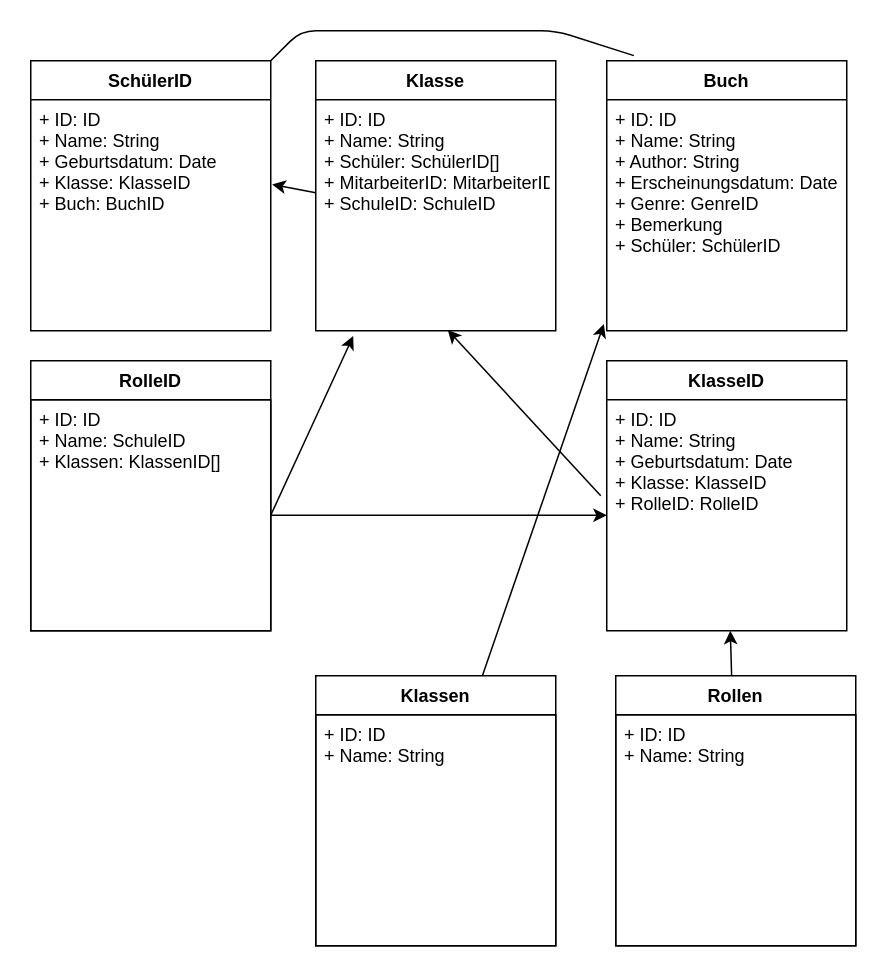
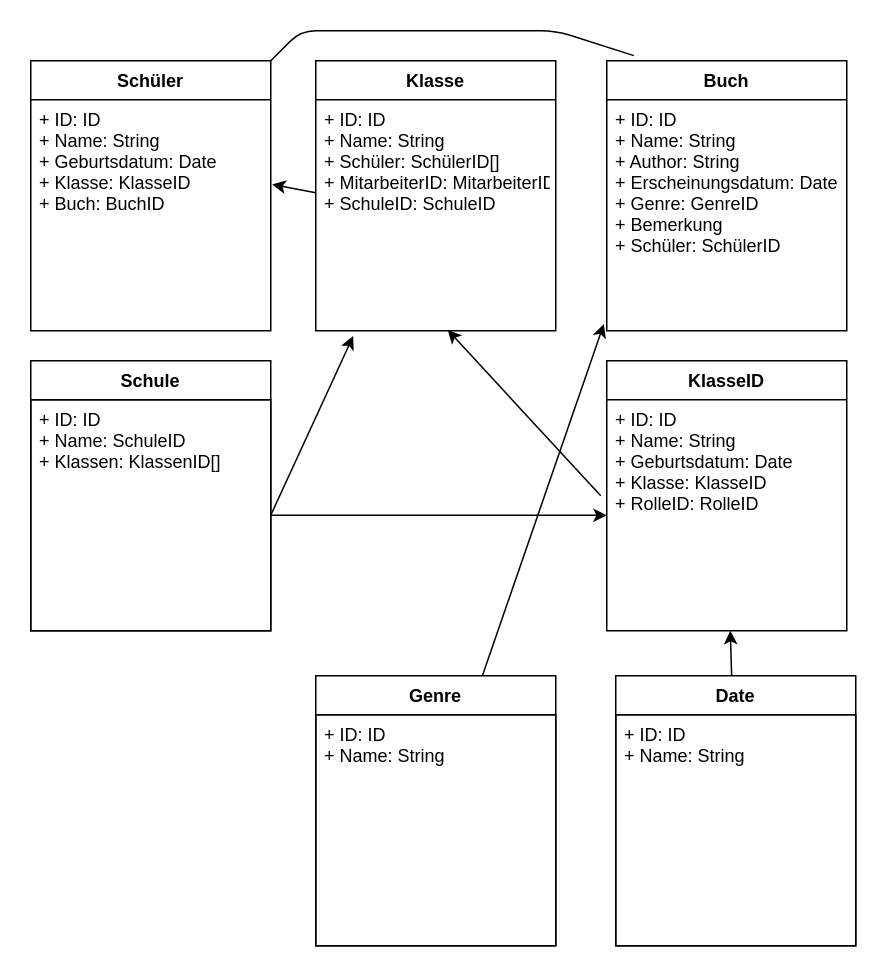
(150, 81) -> (150, 81)
(150, 381) -> (150, 381)
(435, 696) -> (435, 696)
(735, 696) -> (735, 696)
